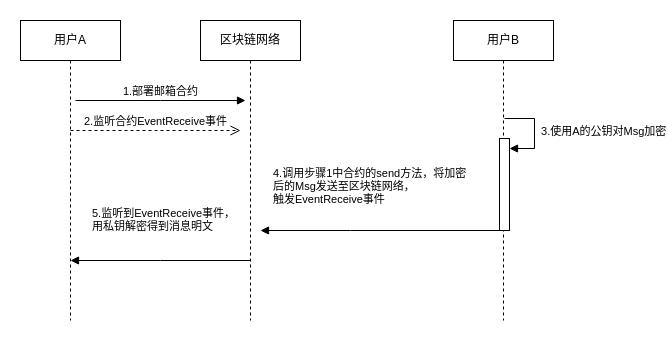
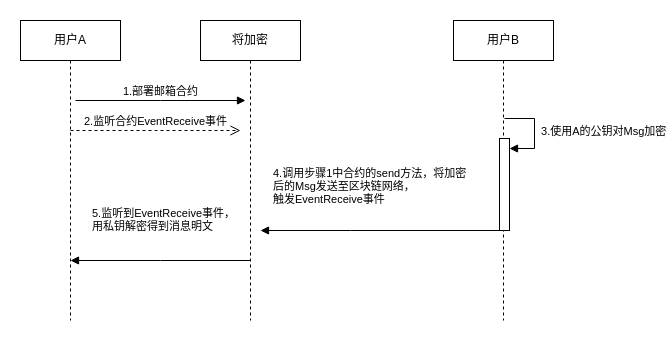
(251, 41) -> (251, 41)
